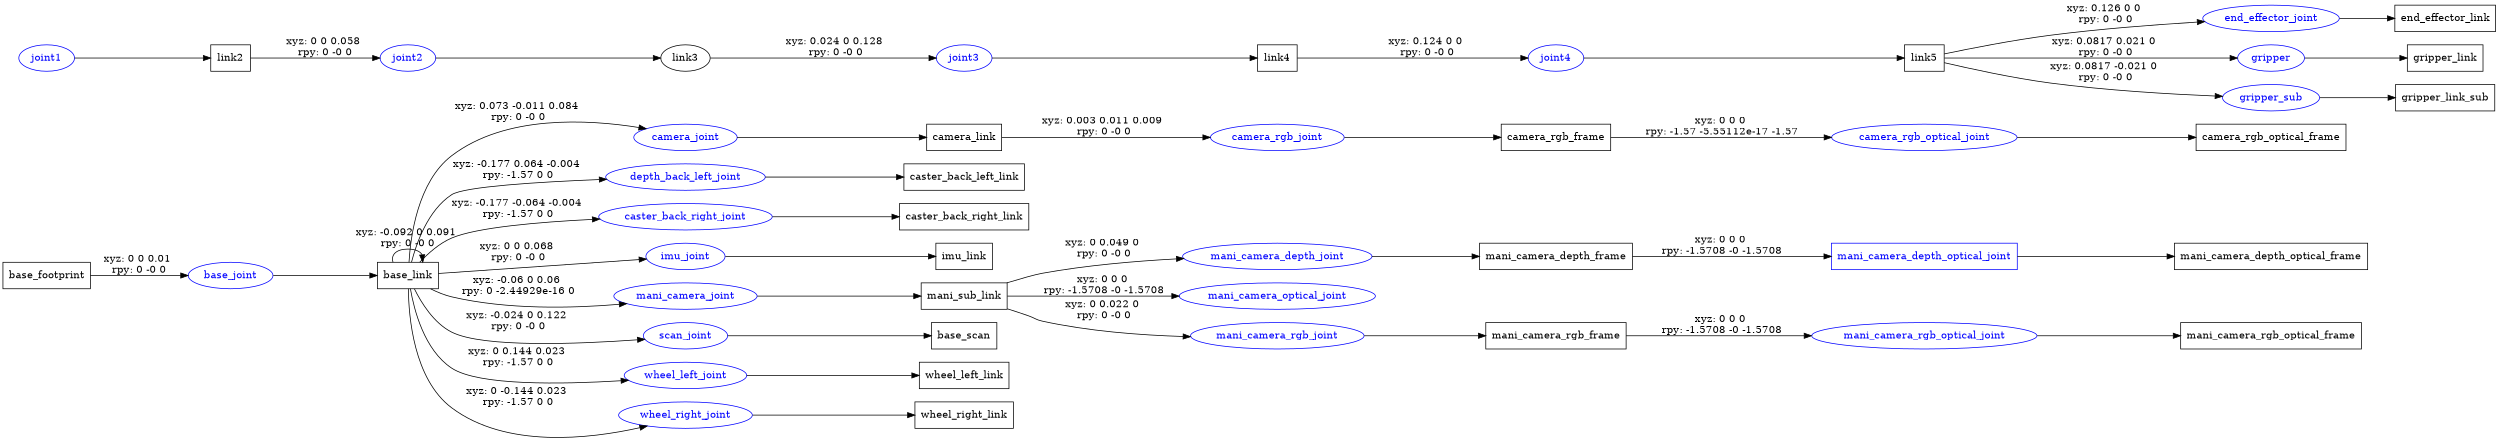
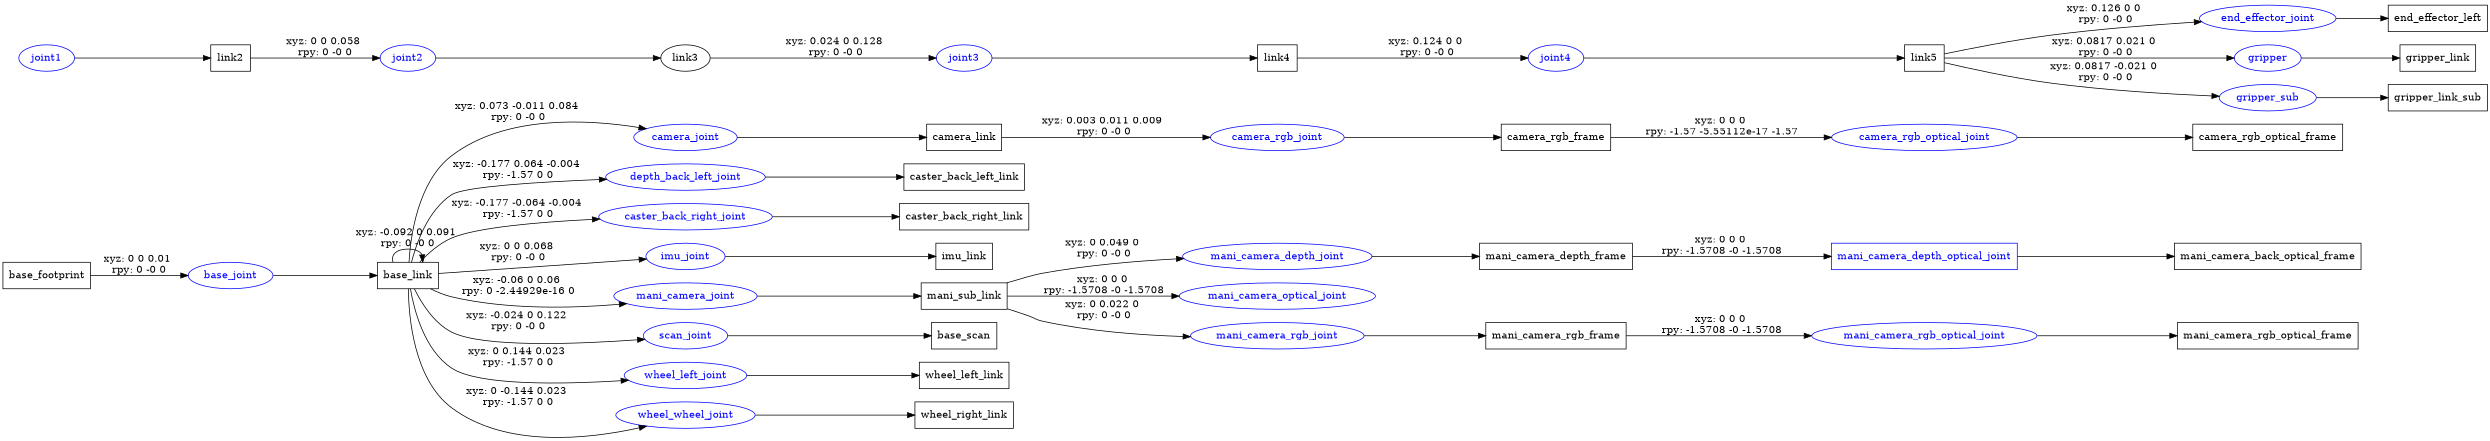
(2445, 18) -> (2438, 18)
(2271, 256) -> (2268, 256)
(685, 415) -> (685, 415)
